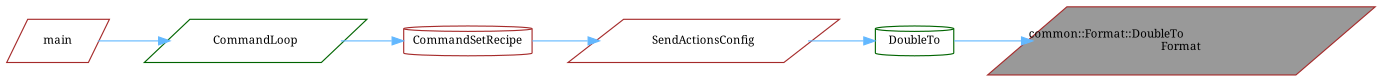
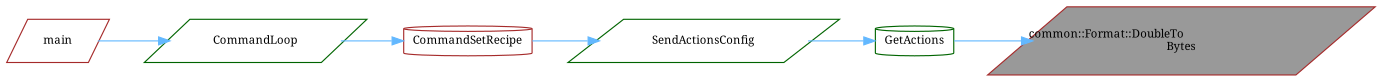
(704, 41) -> (704, 41)
(915, 41) -> (915, 41)
(1181, 41) -> (1181, 41)
